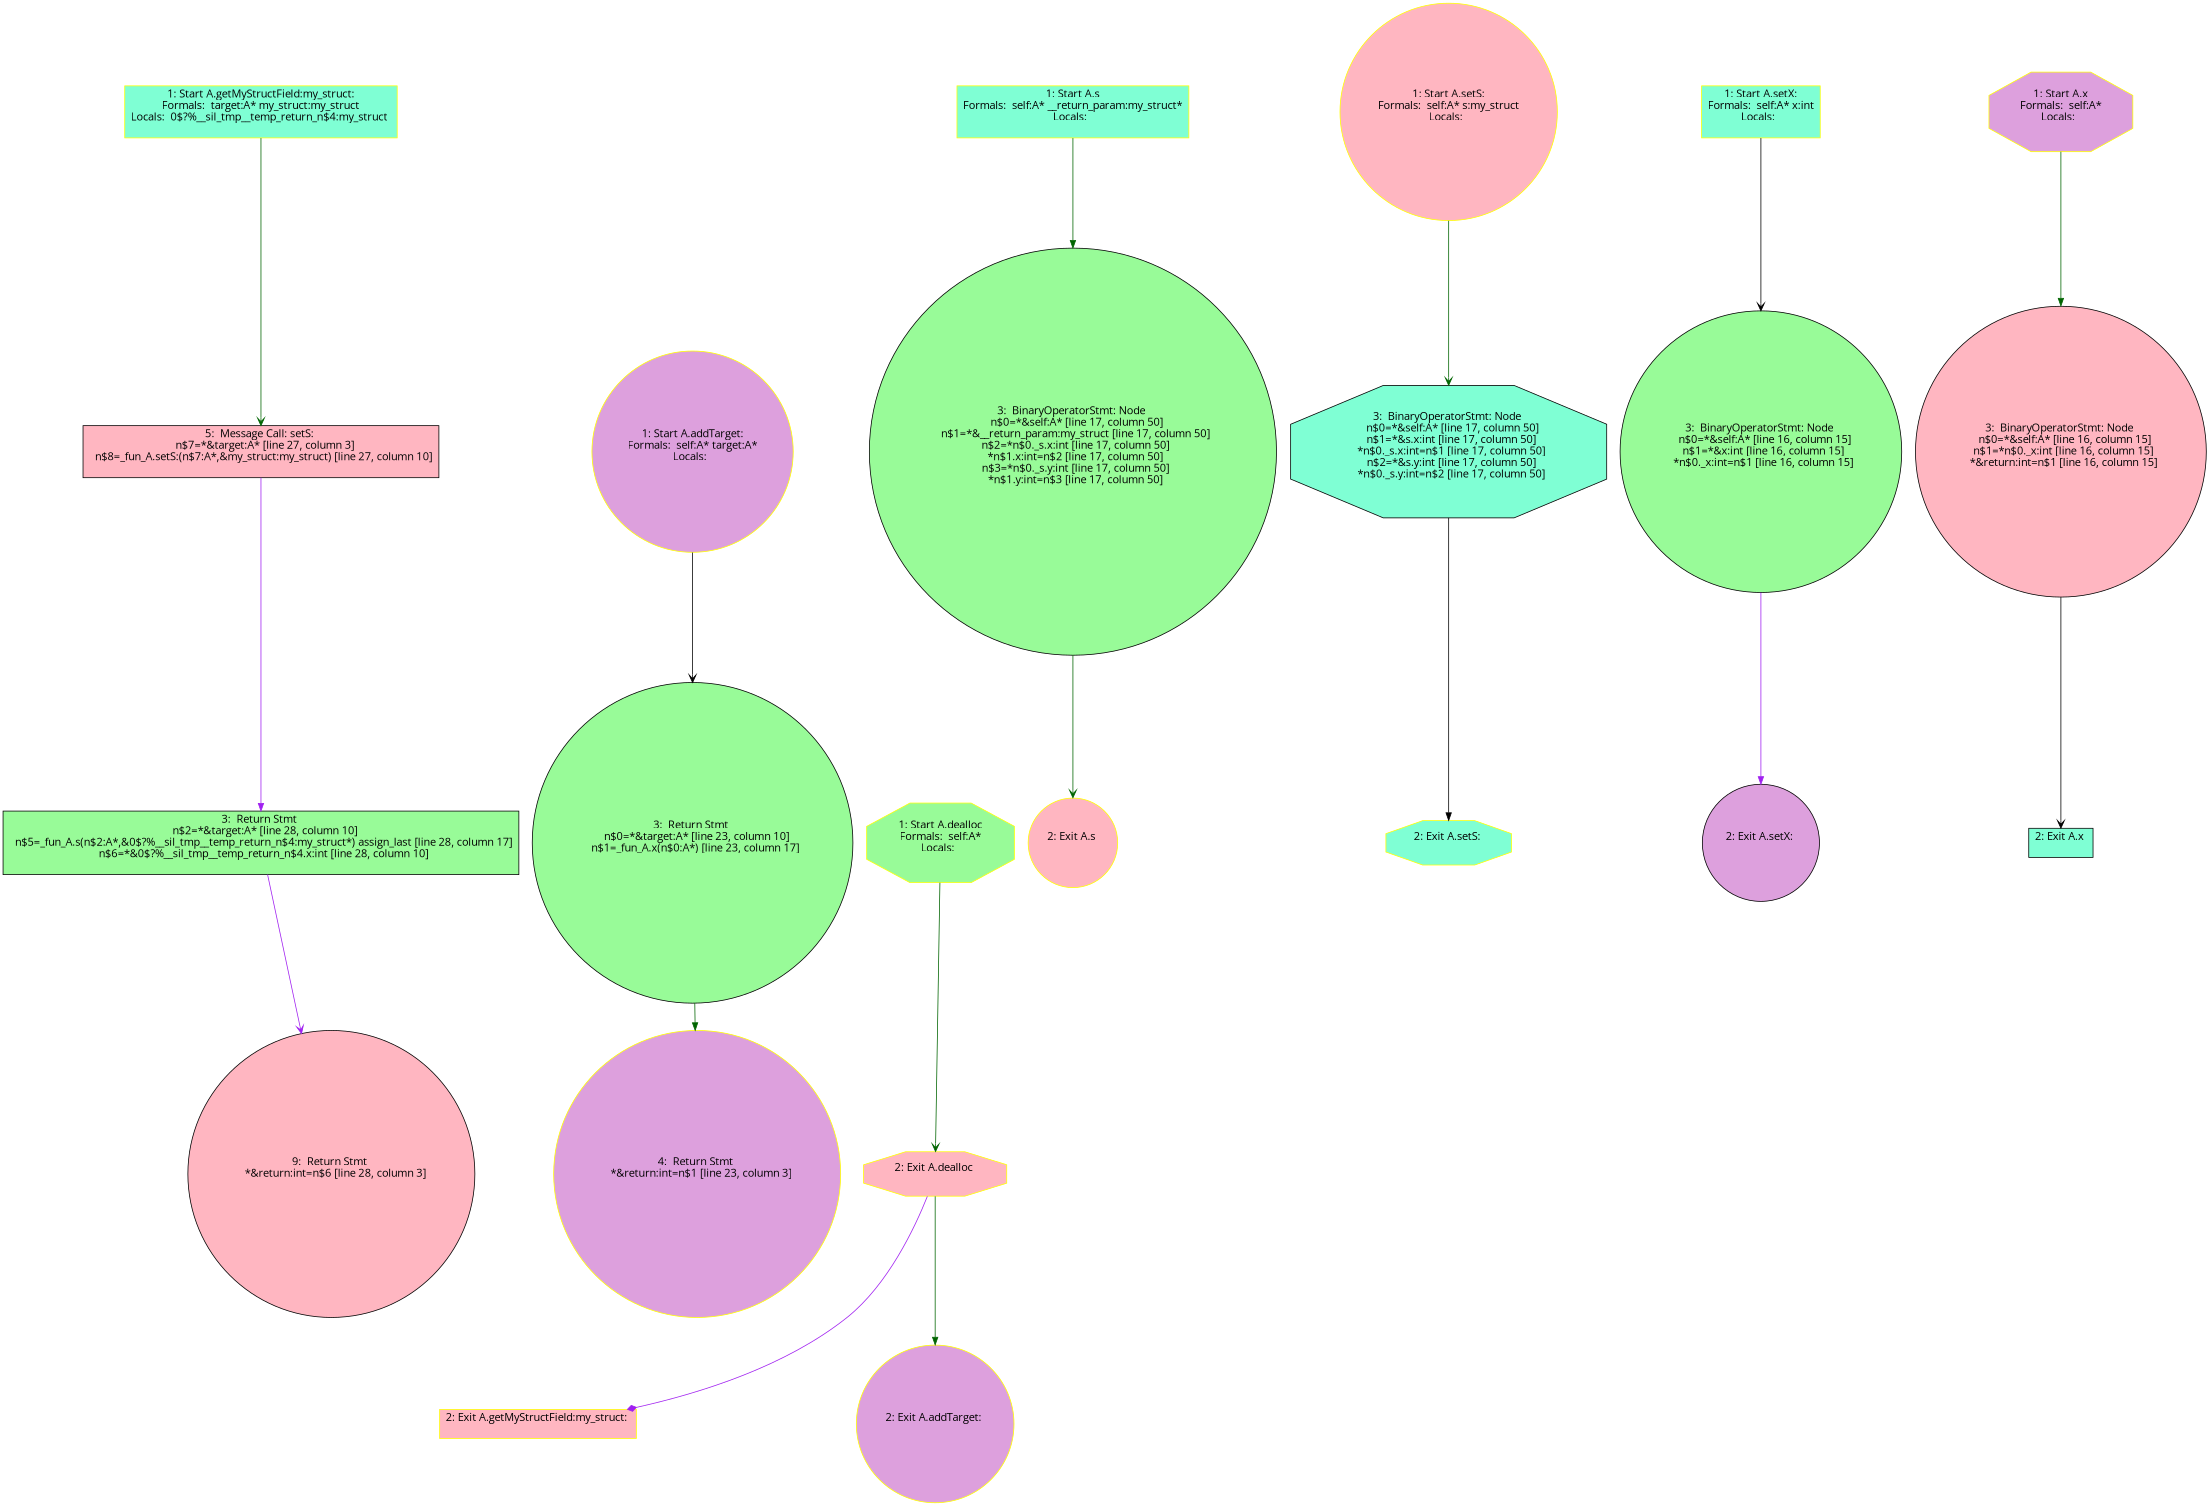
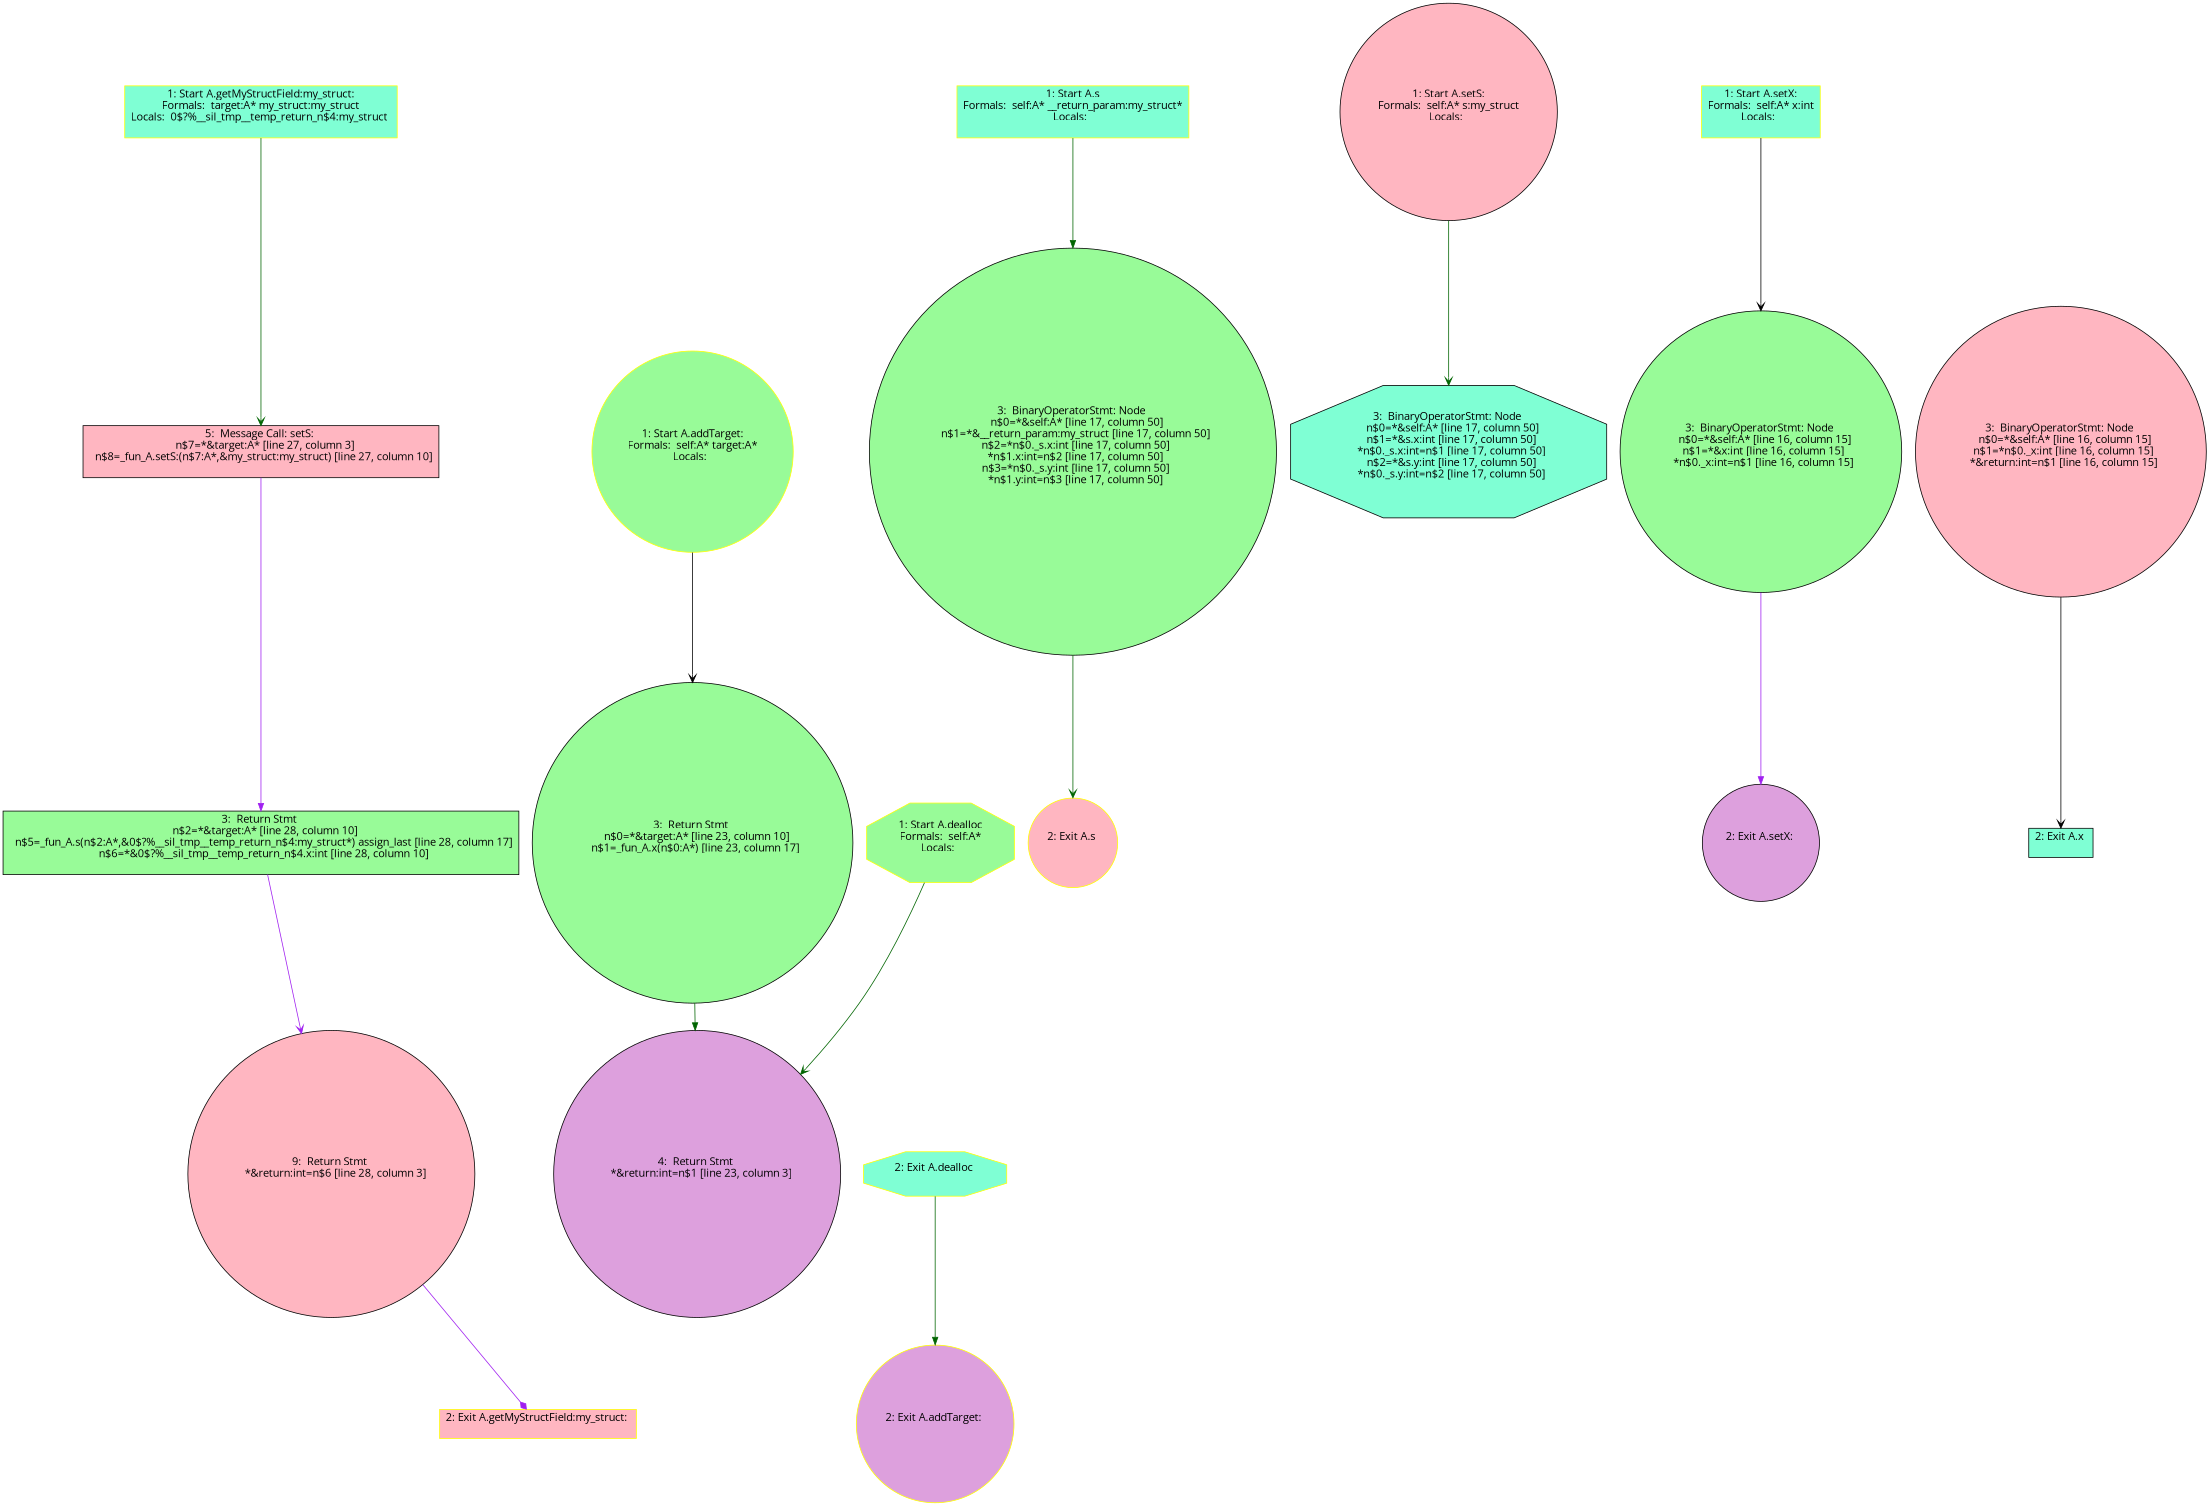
(1449, 112) -> (1449, 112)
(2061, 112) -> none
(693, 452) -> (693, 452)
(1449, 843) -> none
(938, 1013) -> (874, 981)
(697, 1174) -> (697, 1174)
(935, 1174) -> (935, 1174)
(812, 1341) -> (472, 1343)
